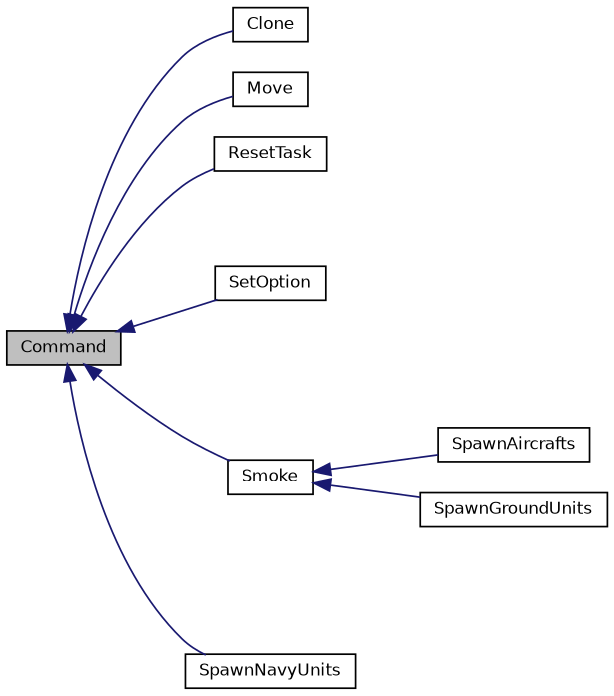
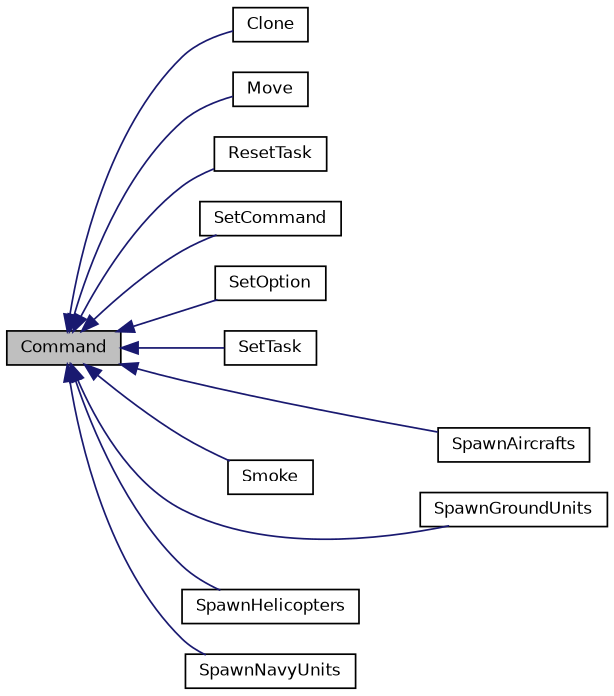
none -> (271, 219)
none -> (271, 348)
(384, 462) -> (287, 403)
(376, 491) -> (230, 527)
none -> (271, 607)
